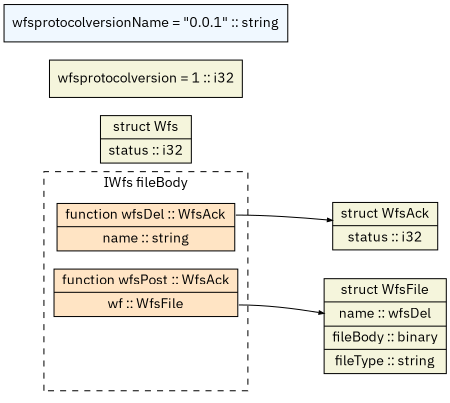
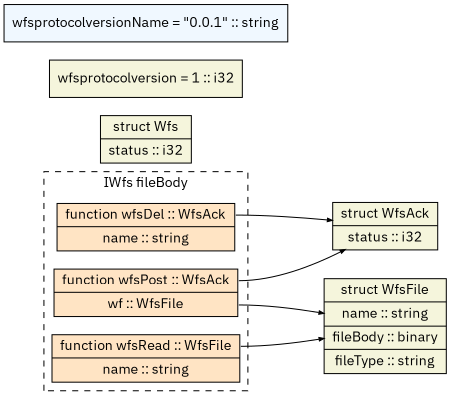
none -> (291, 272)
(385, 314) -> (385, 314)
none -> (146, 358)
